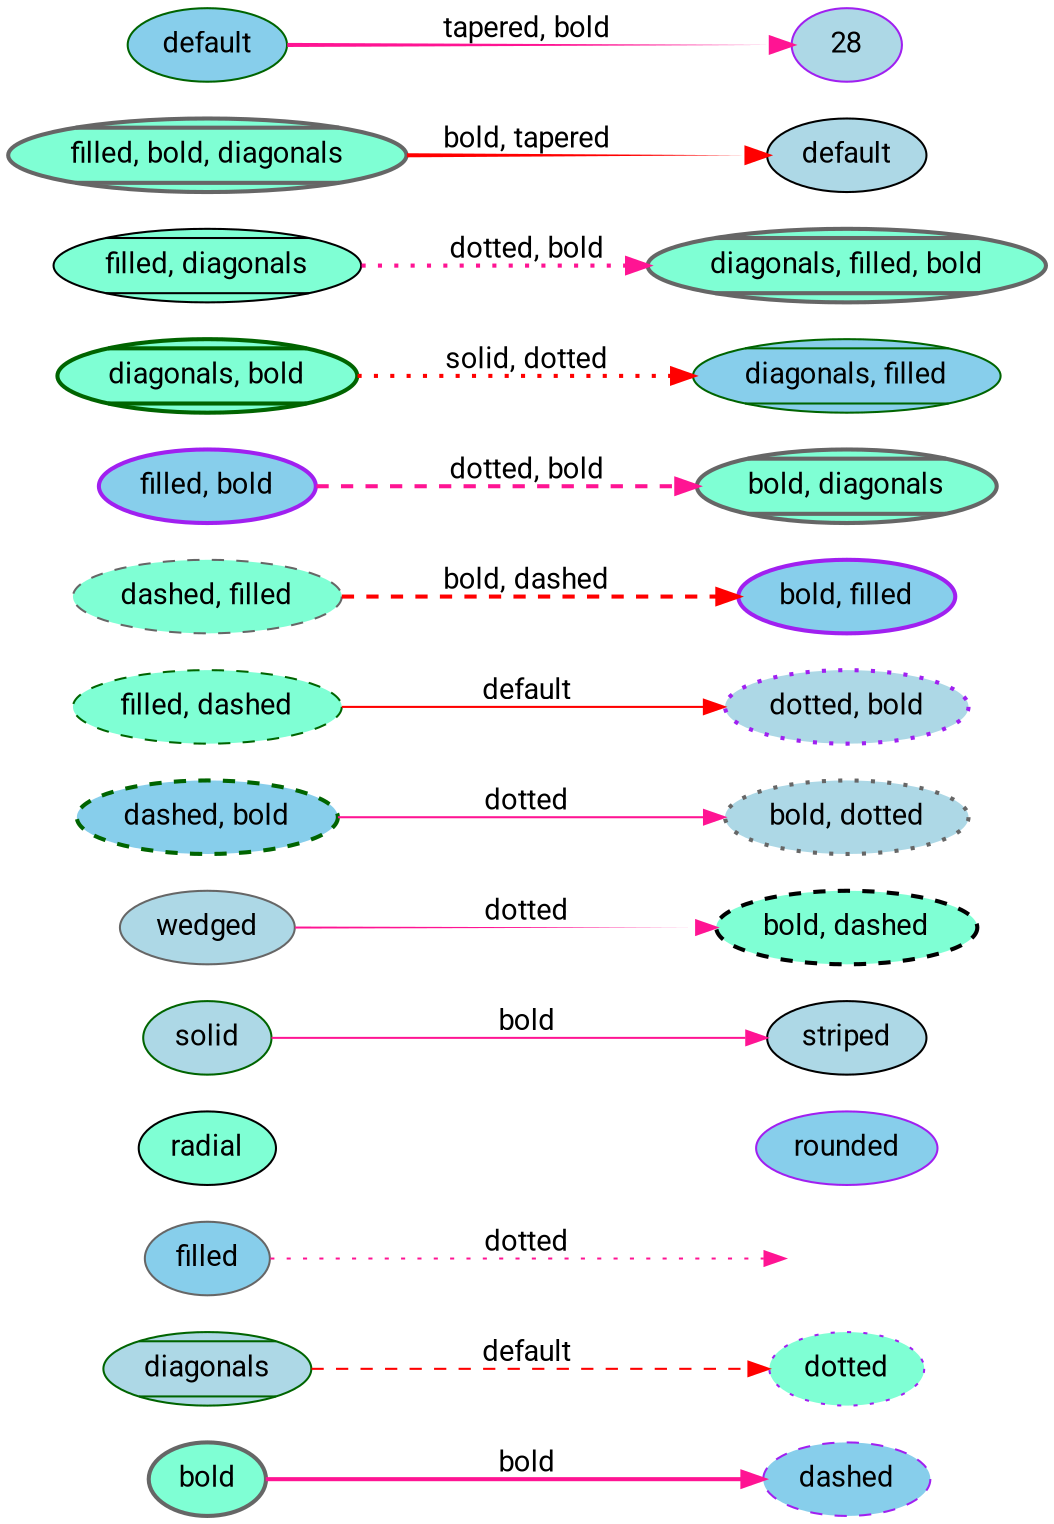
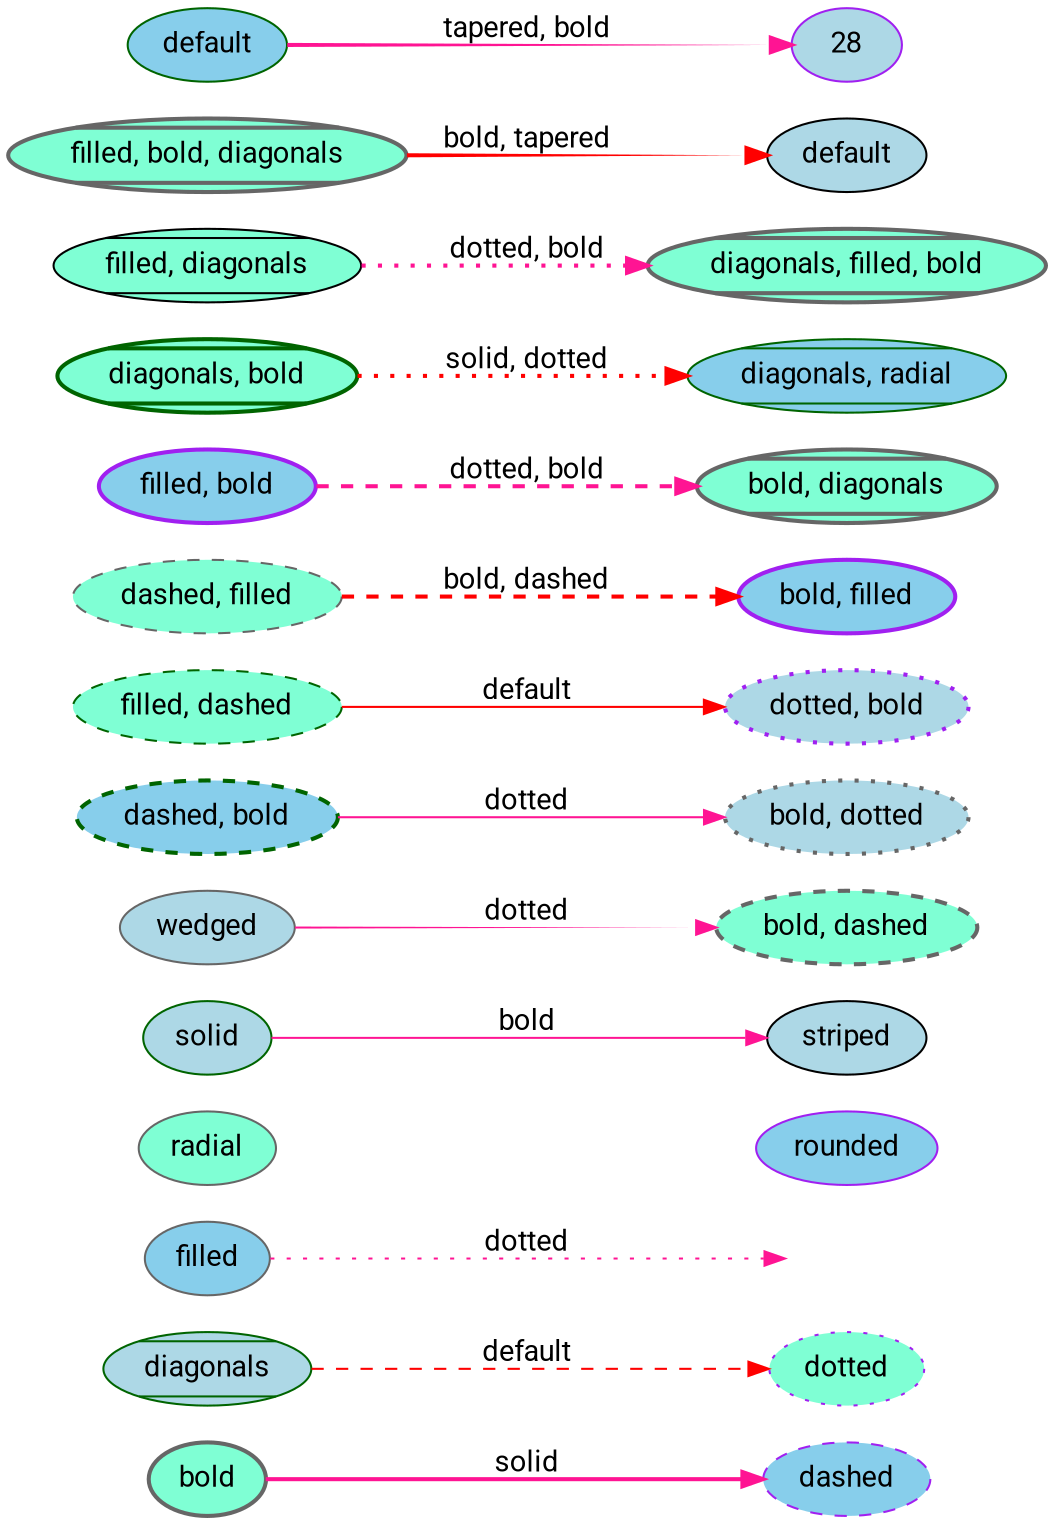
(847, 376) -> (847, 376)
(847, 928) -> (847, 928)
(207, 1148) -> (207, 1148)
(527, 1464) -> (527, 1464)
